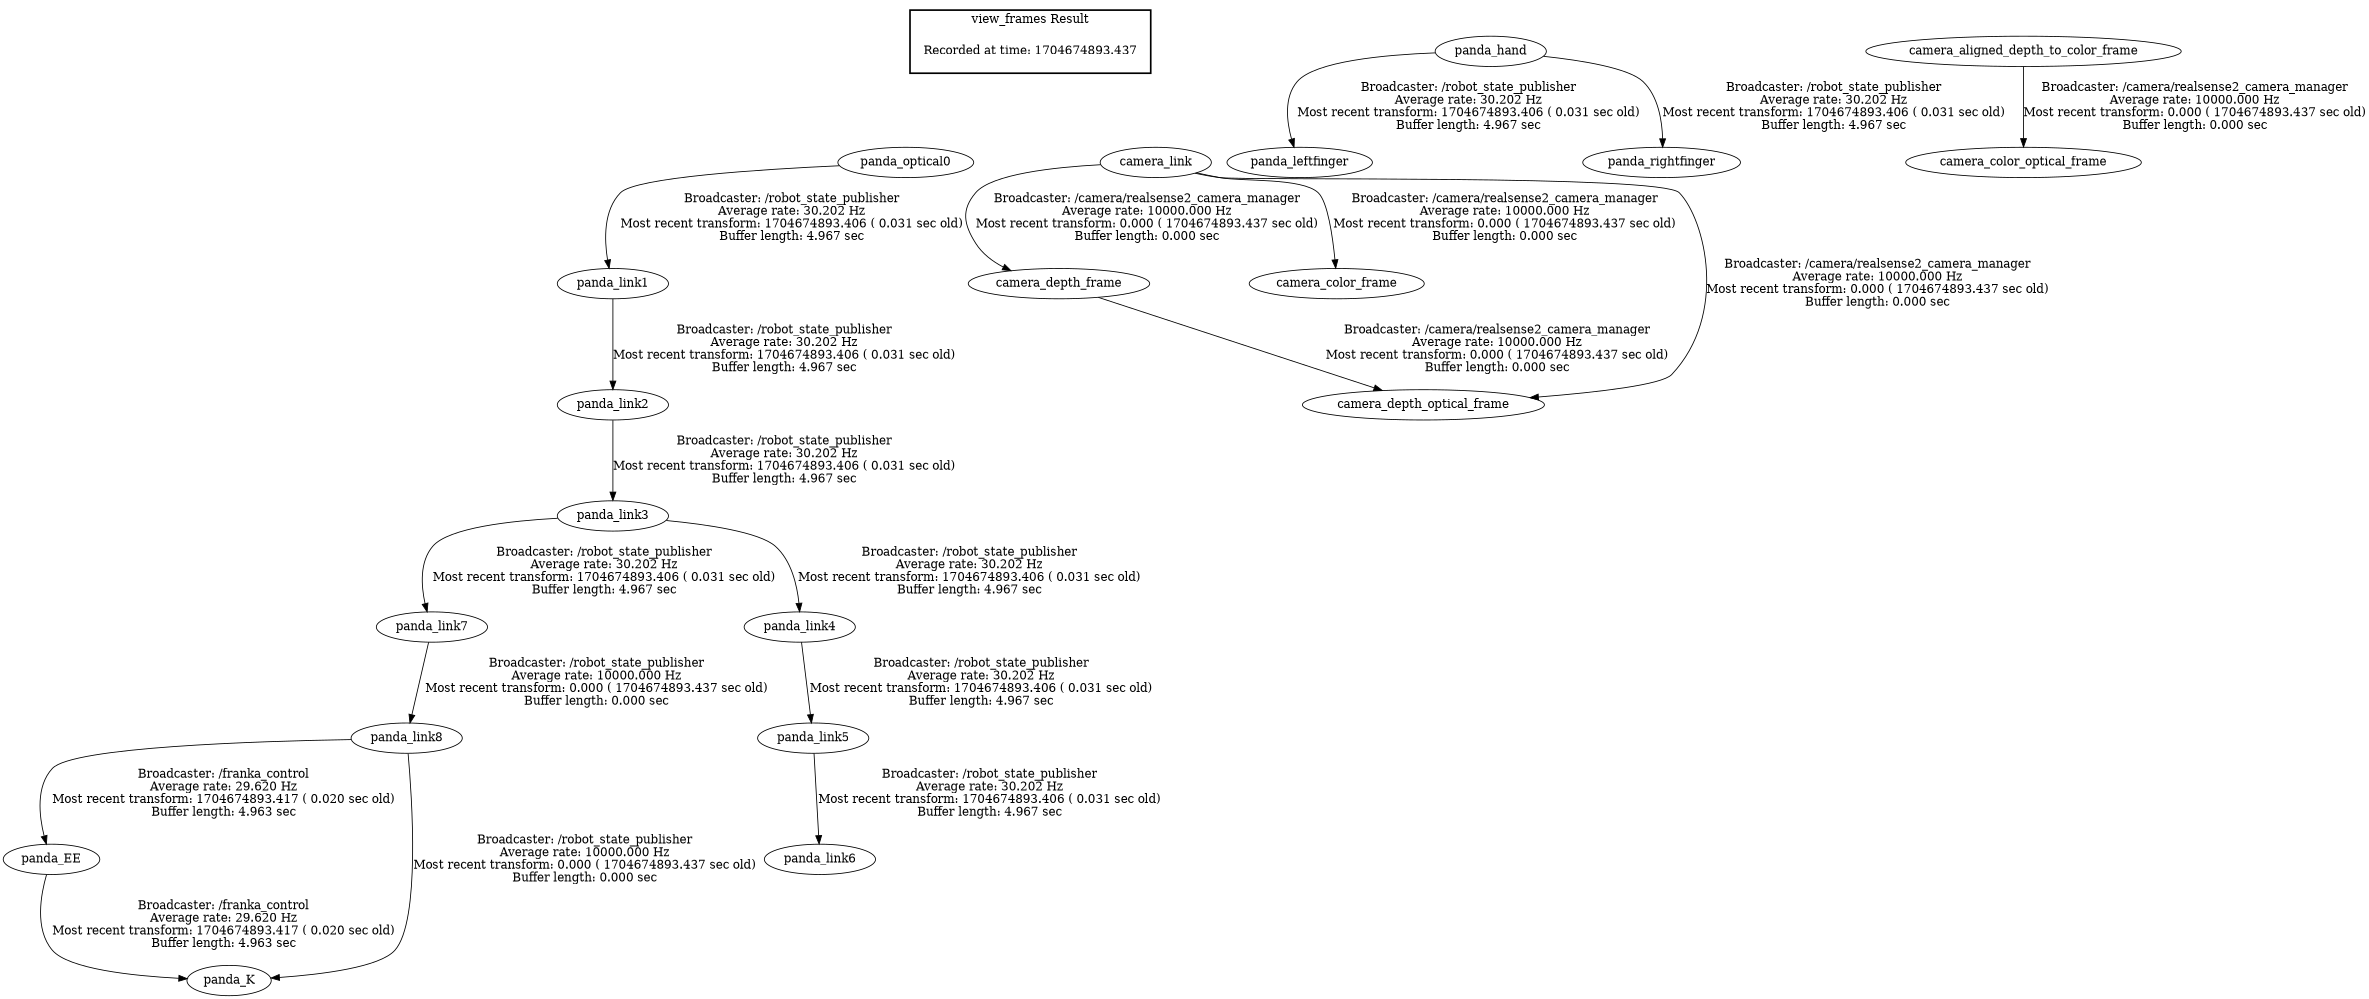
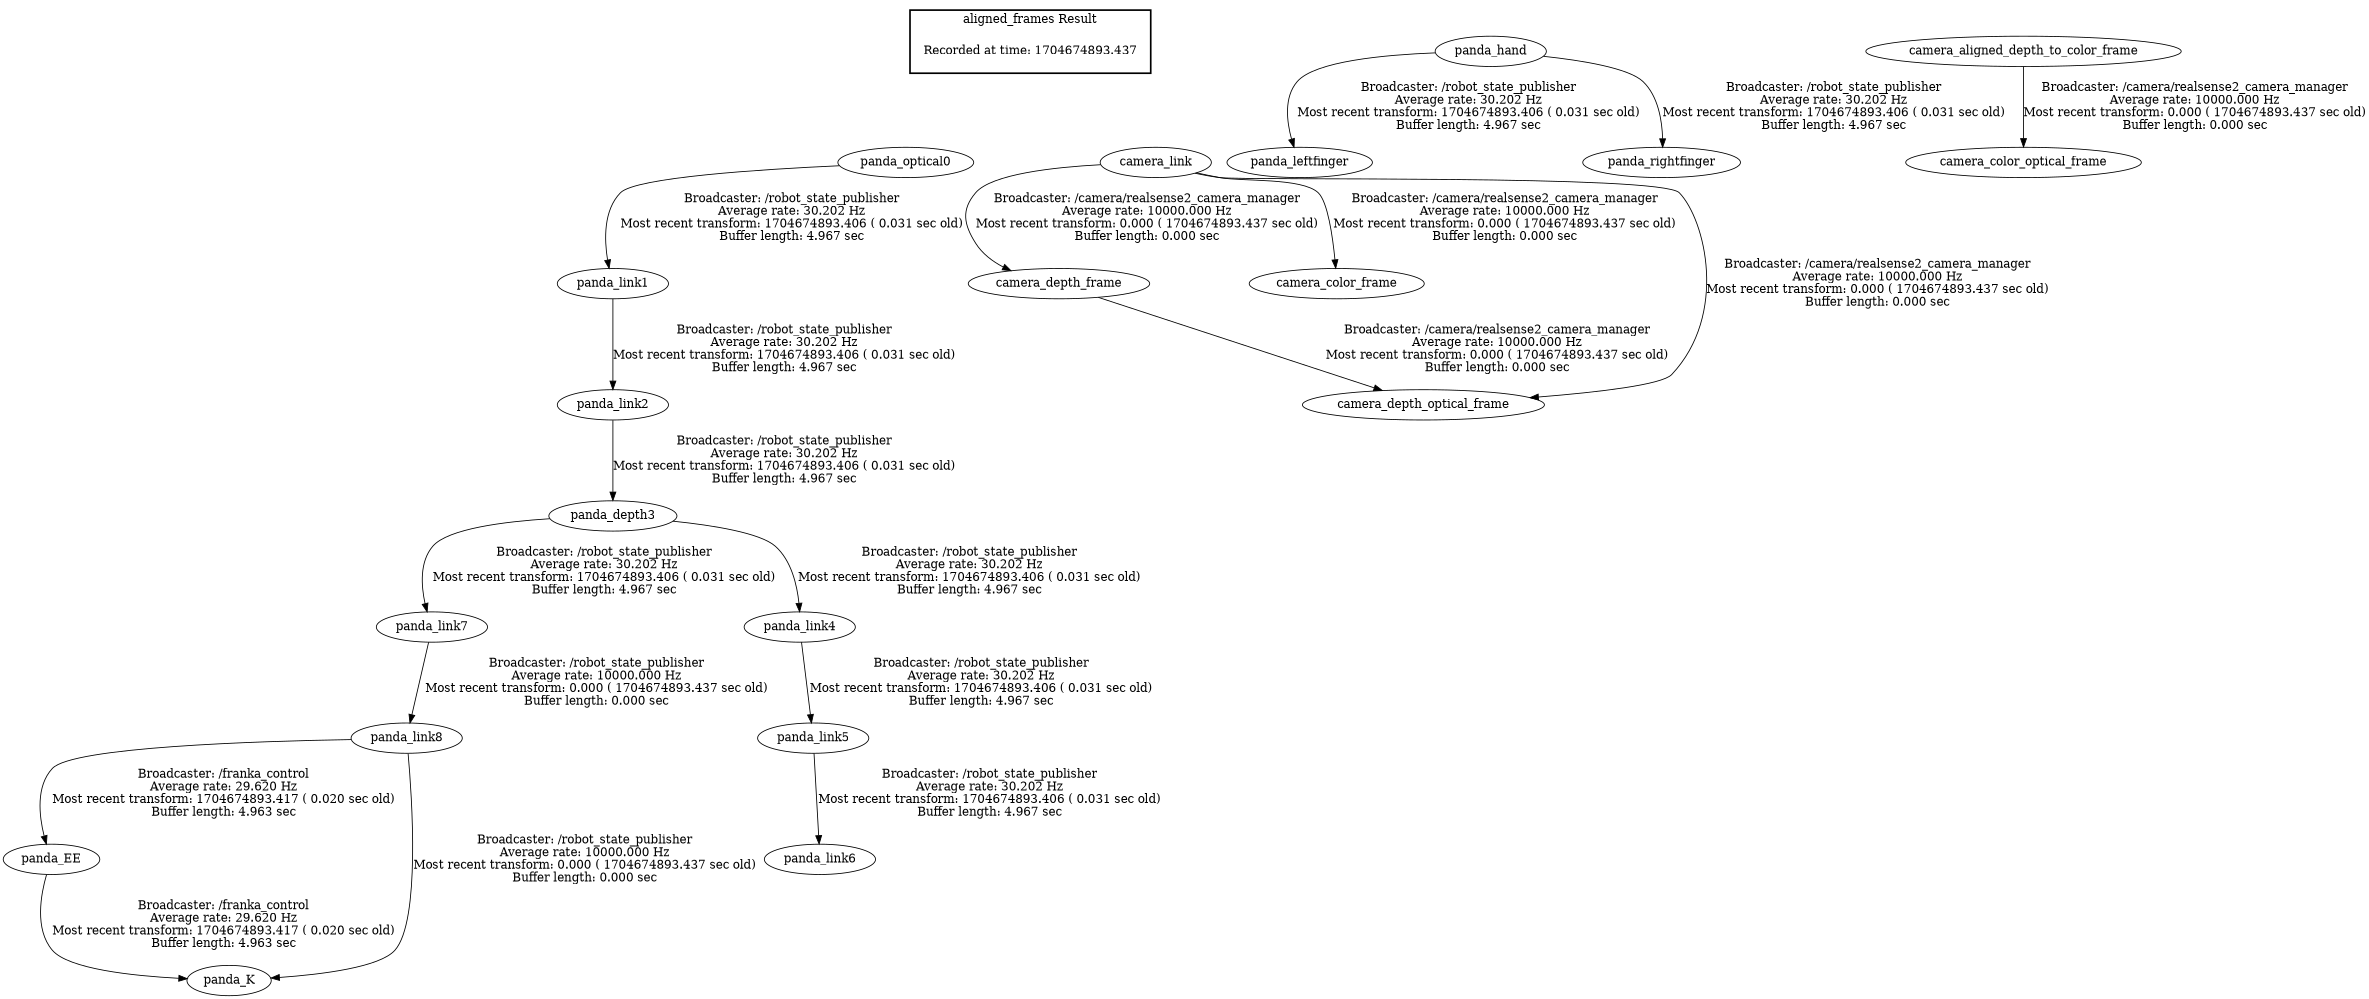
(1030, 20) -> (1030, 20)
(613, 516) -> (613, 516)
